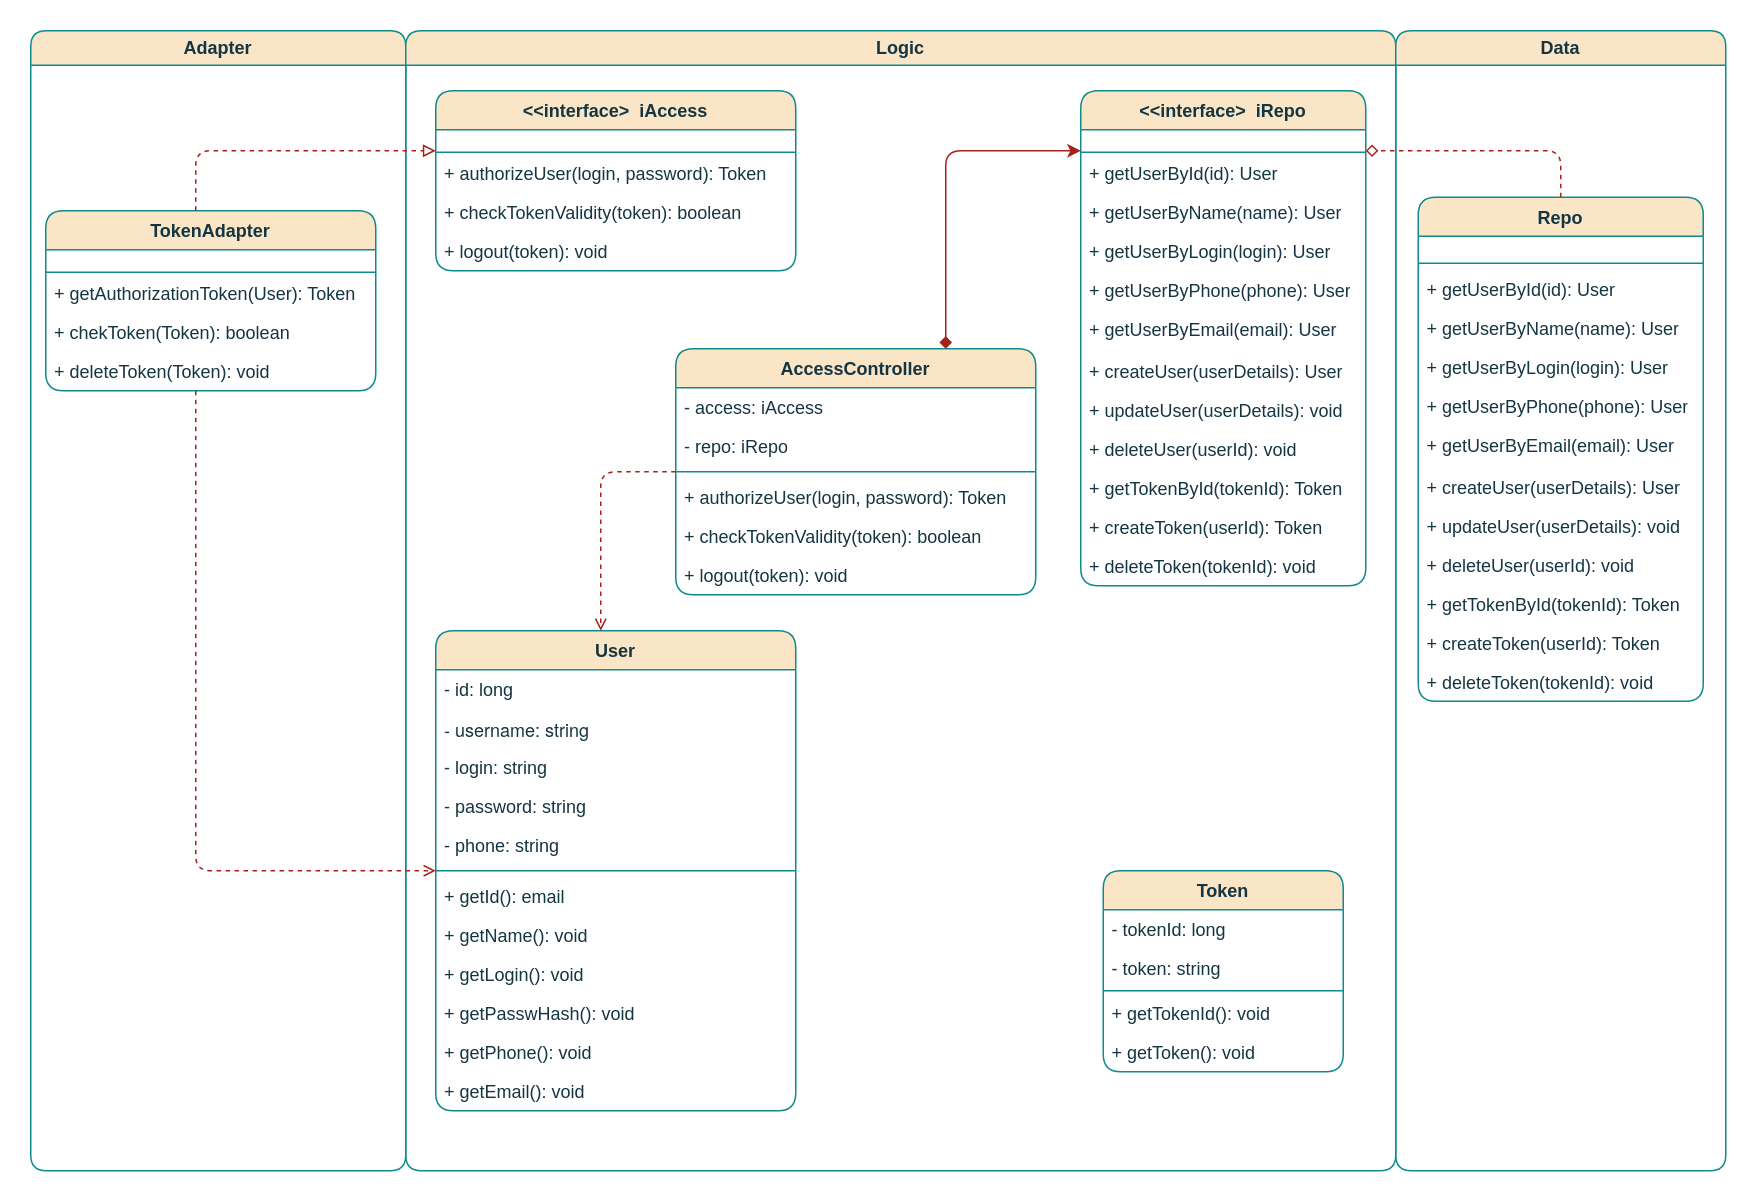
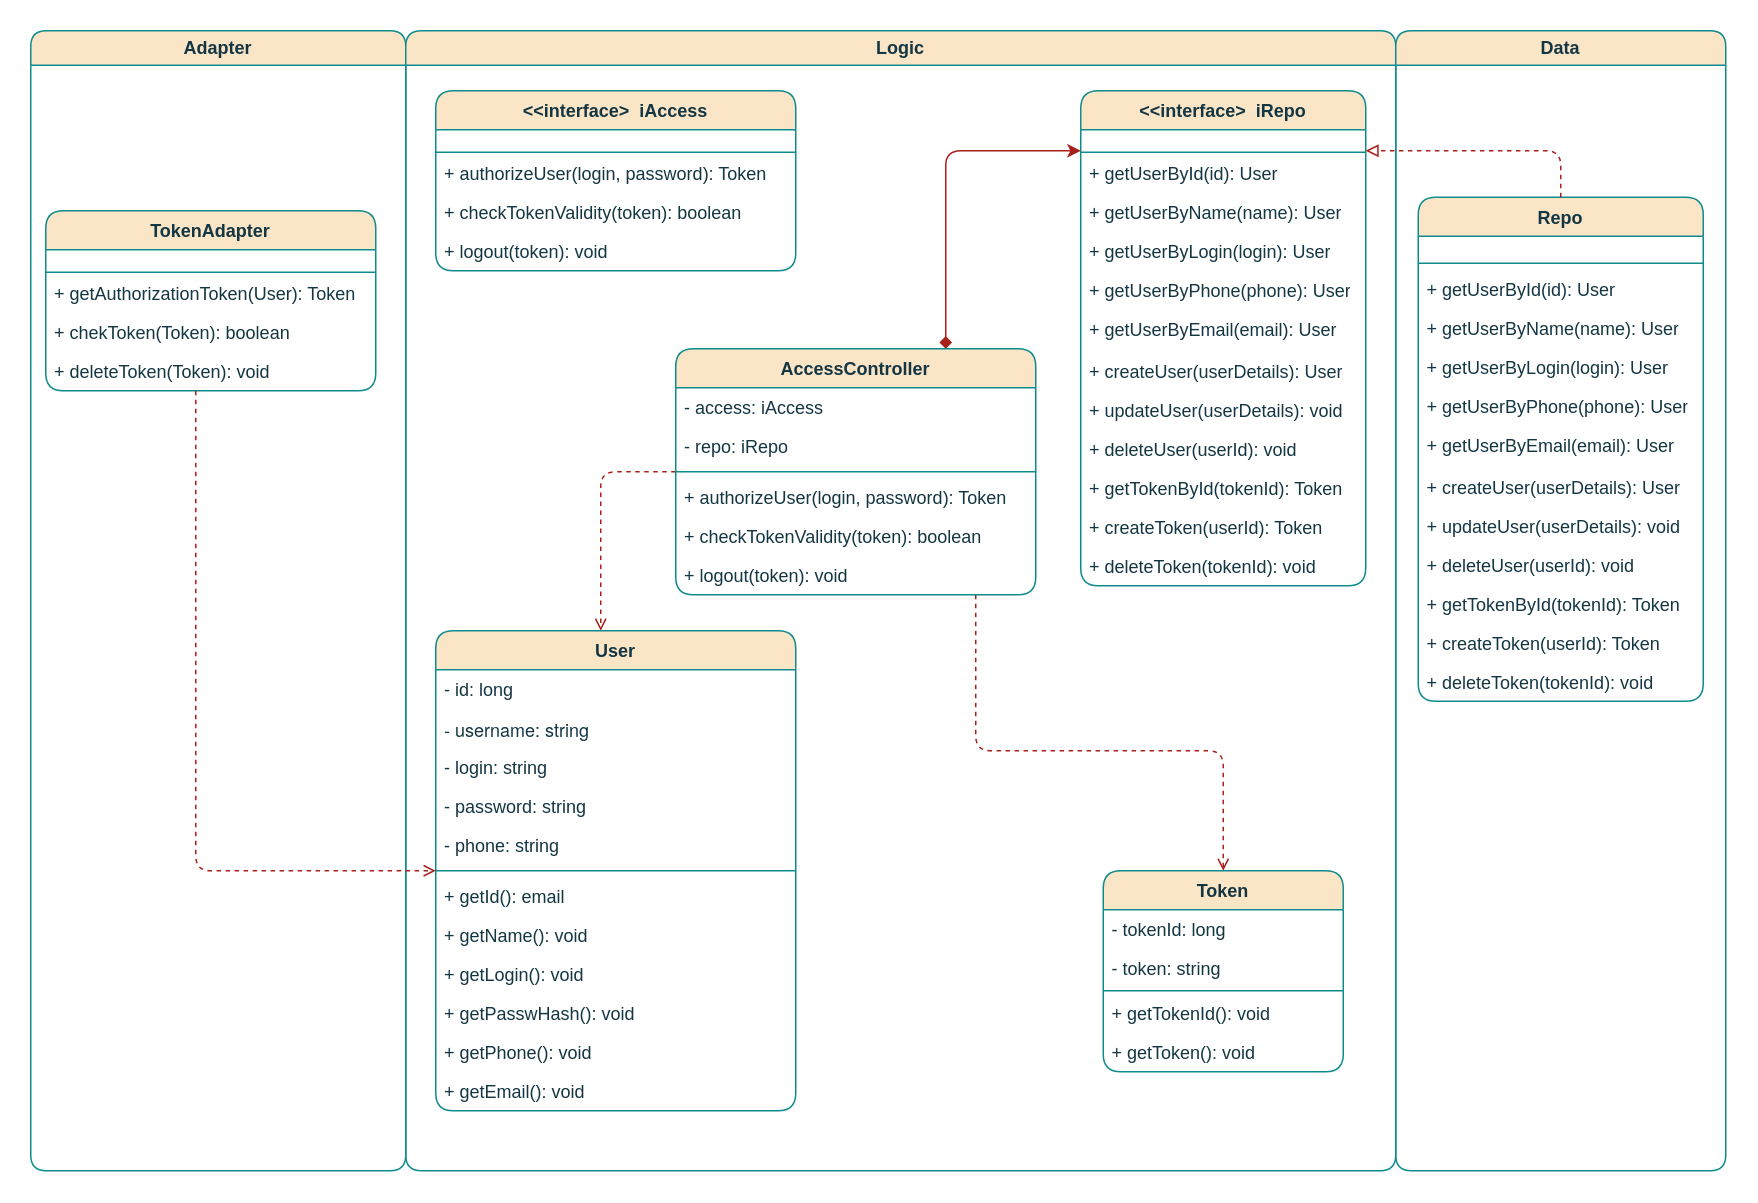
(284, 151) -> none
(1379, 151) -> (1379, 151)
none -> (1080, 751)
